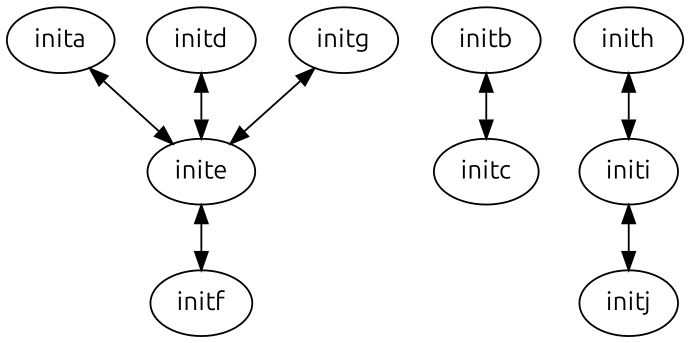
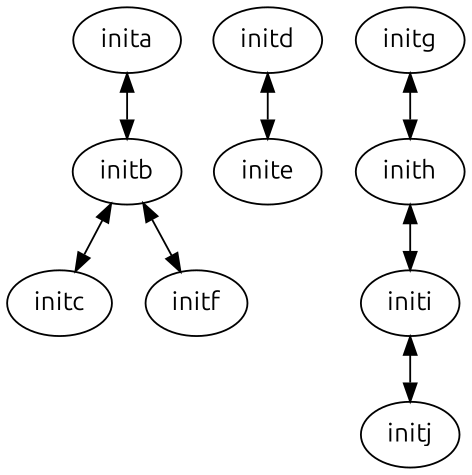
(131, 106) -> (127, 106)
(272, 106) -> (410, 106)
(201, 237) -> (162, 238)
